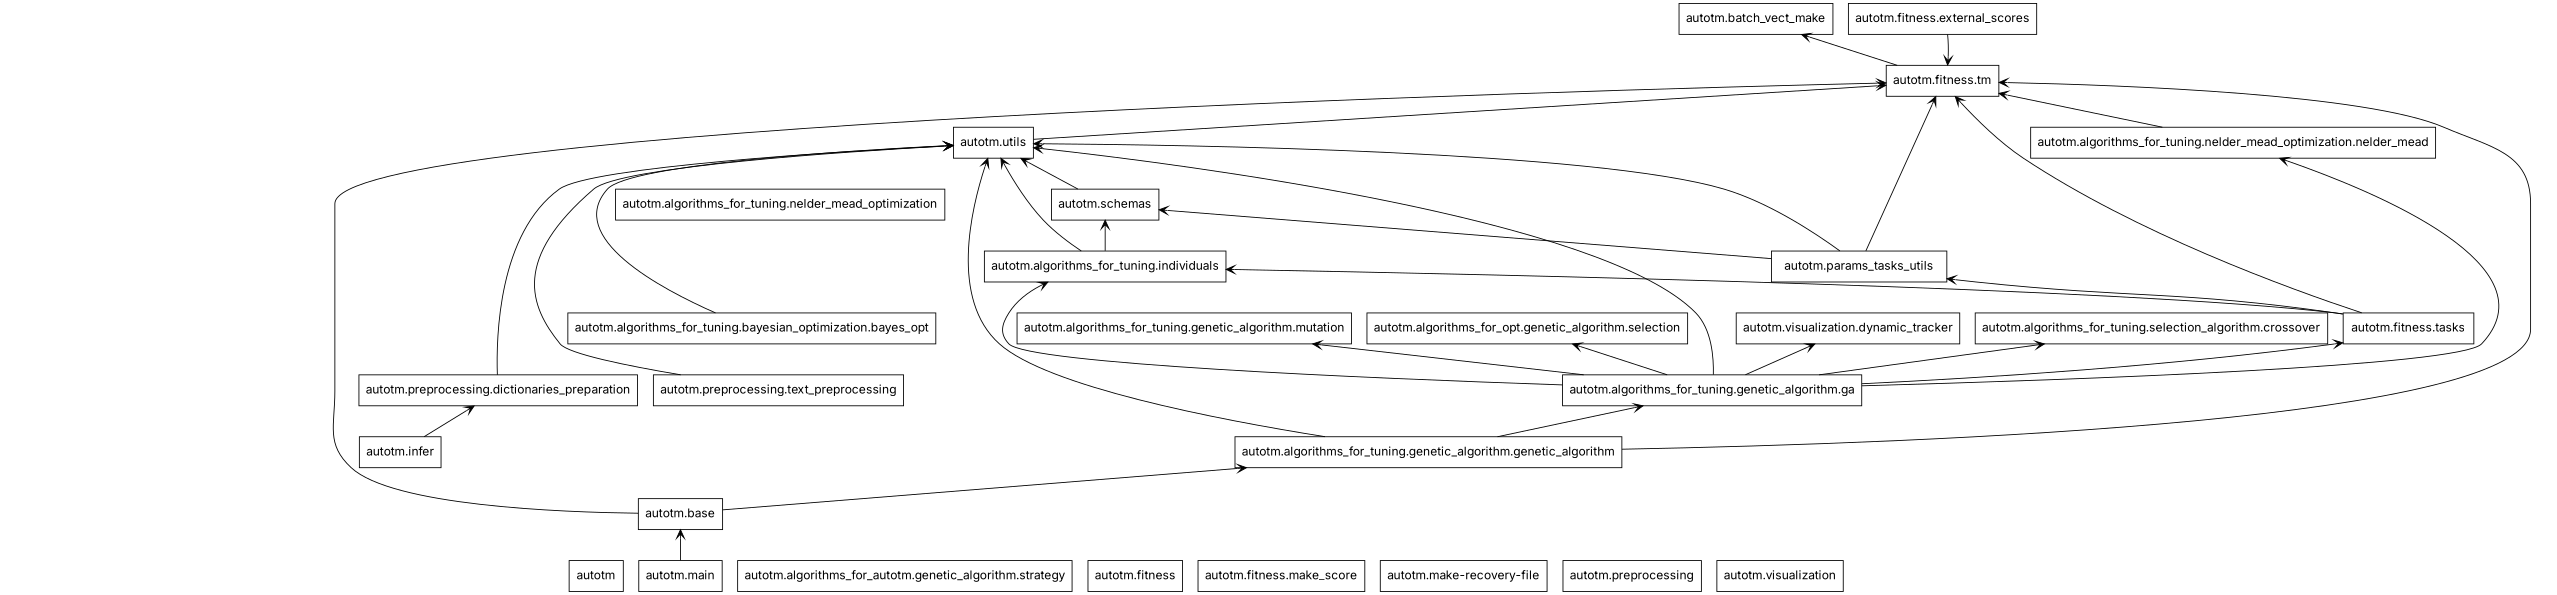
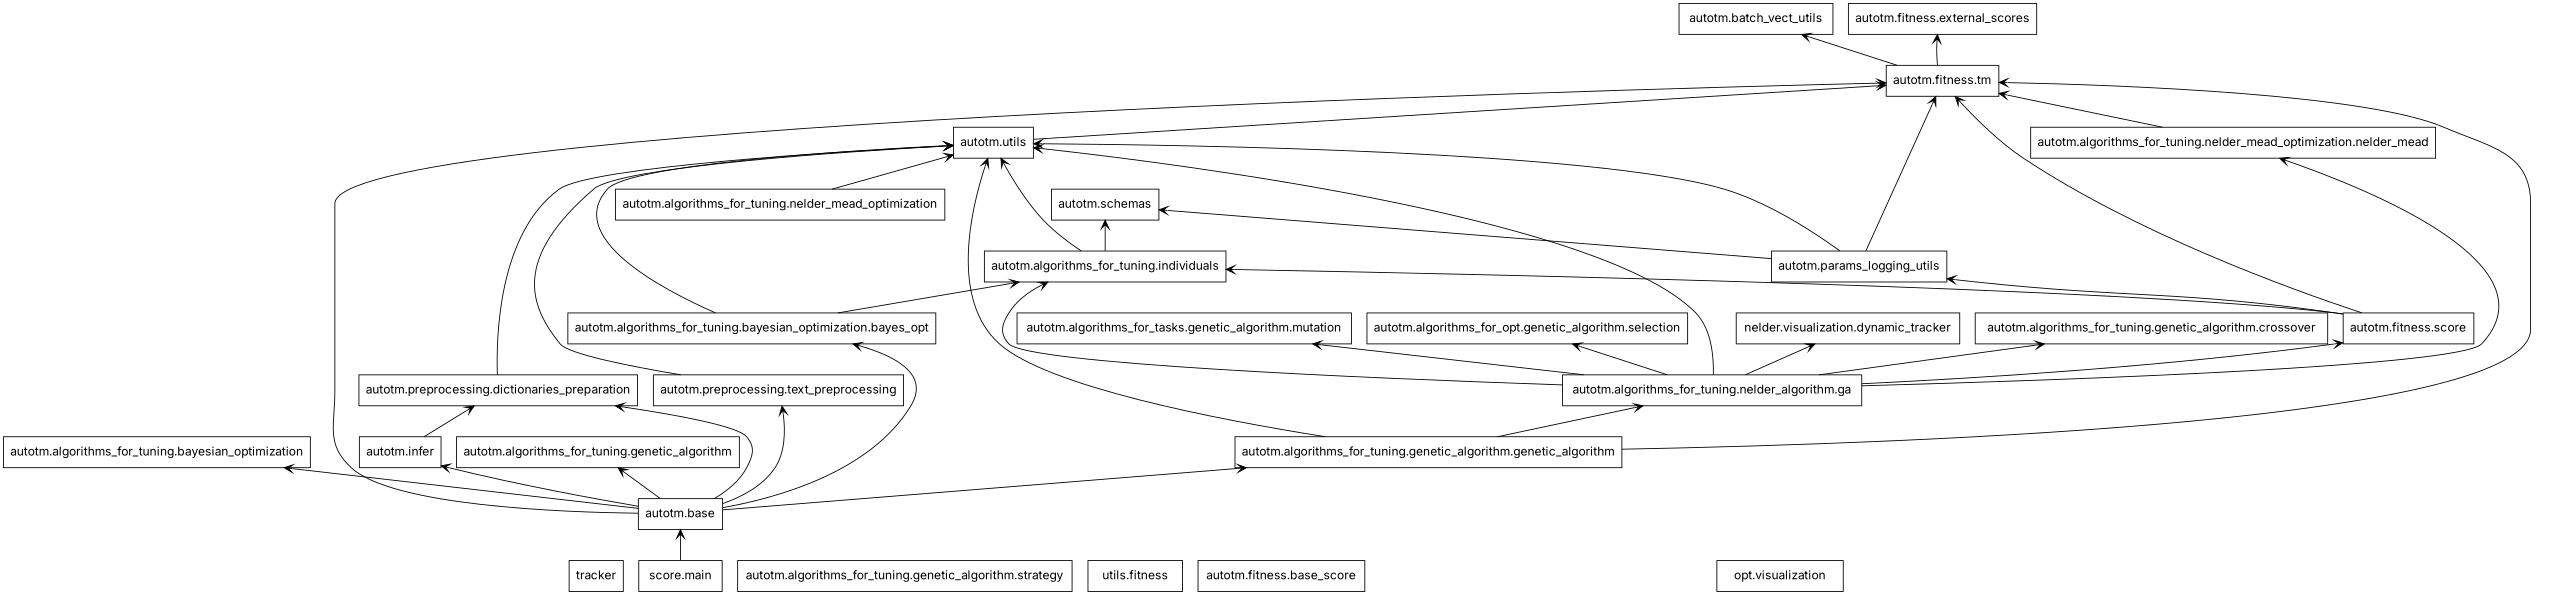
(1756, 19) -> (1756, 19)
(1948, 45) -> (1937, 54)
(1053, 176) -> (889, 173)
(1859, 267) -> (1859, 267)
none -> (924, 298)
(1184, 328) -> (1184, 328)
(1848, 328) -> (1848, 328)
(2151, 328) -> (2151, 328)
(2409, 328) -> (2409, 328)
(1712, 390) -> (1712, 390)
none -> (725, 427)
none -> (157, 452)
none -> (598, 452)
none -> (867, 452)
none -> (772, 472)
none -> (544, 489)
(596, 576) -> (596, 576)
(680, 576) -> (680, 576)
(905, 576) -> (905, 576)
(1135, 576) -> (1135, 576)
(1281, 576) -> (1281, 576)
(1464, 576) -> none
(1632, 576) -> none
(1780, 576) -> (1780, 576)
